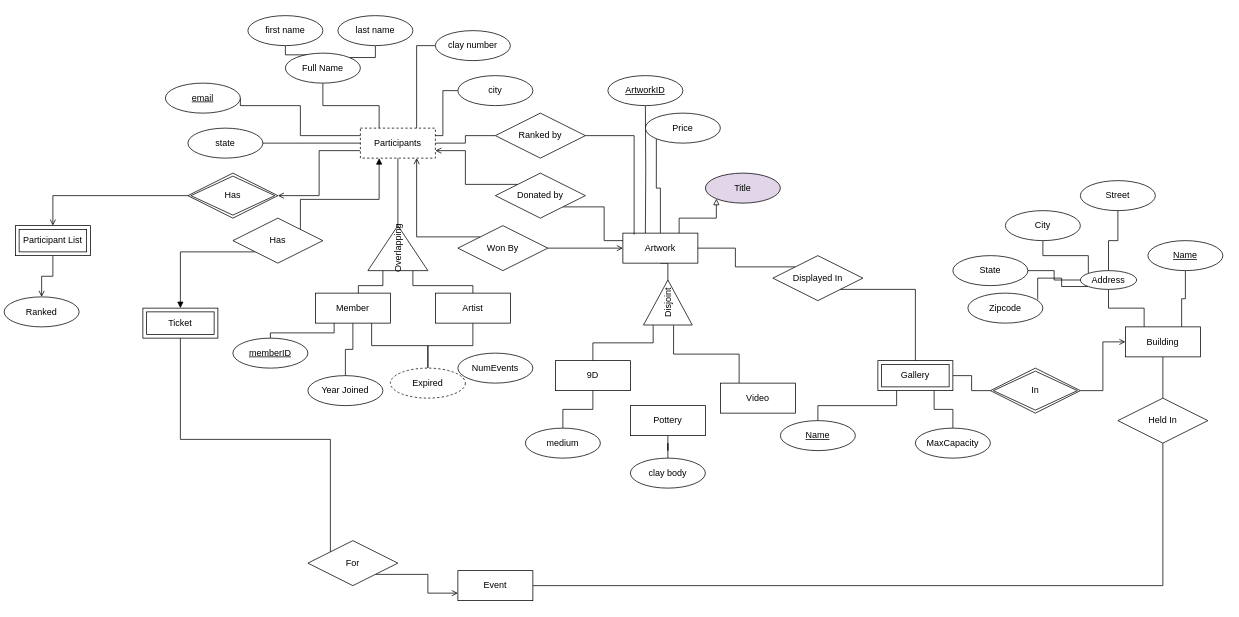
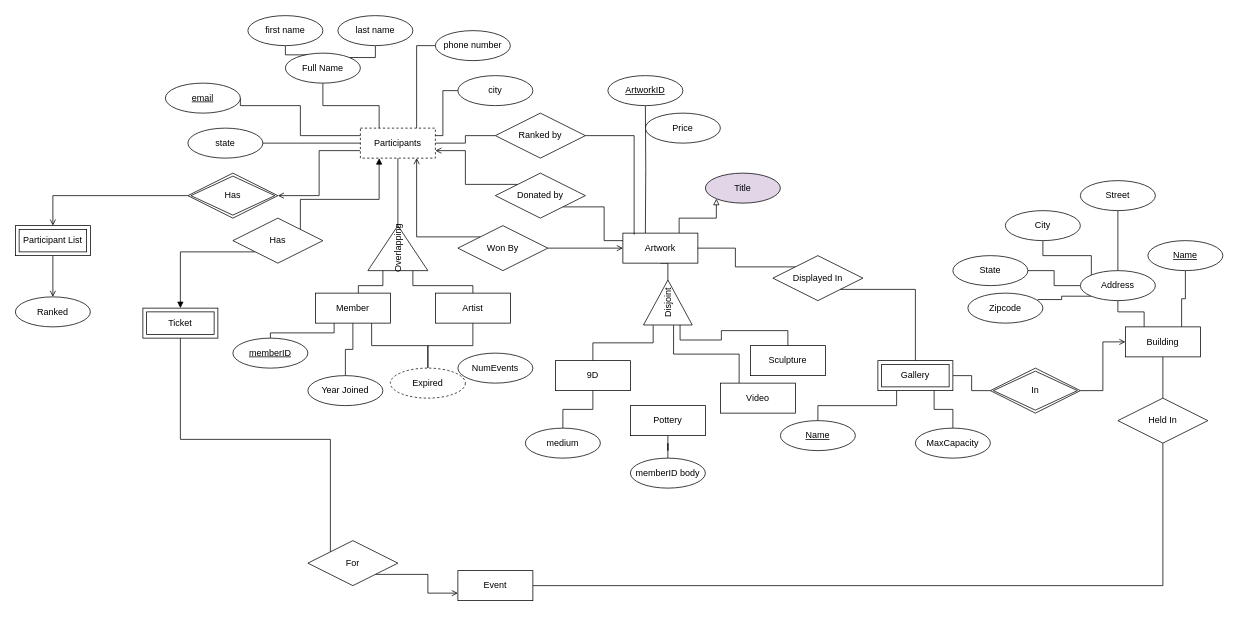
(473, 45) -> (473, 45)
(656, 188) -> none
(1109, 280) -> (1118, 285)
(42, 312) -> (53, 312)
none -> (756, 330)
none -> (788, 360)
(668, 473) -> (668, 473)
